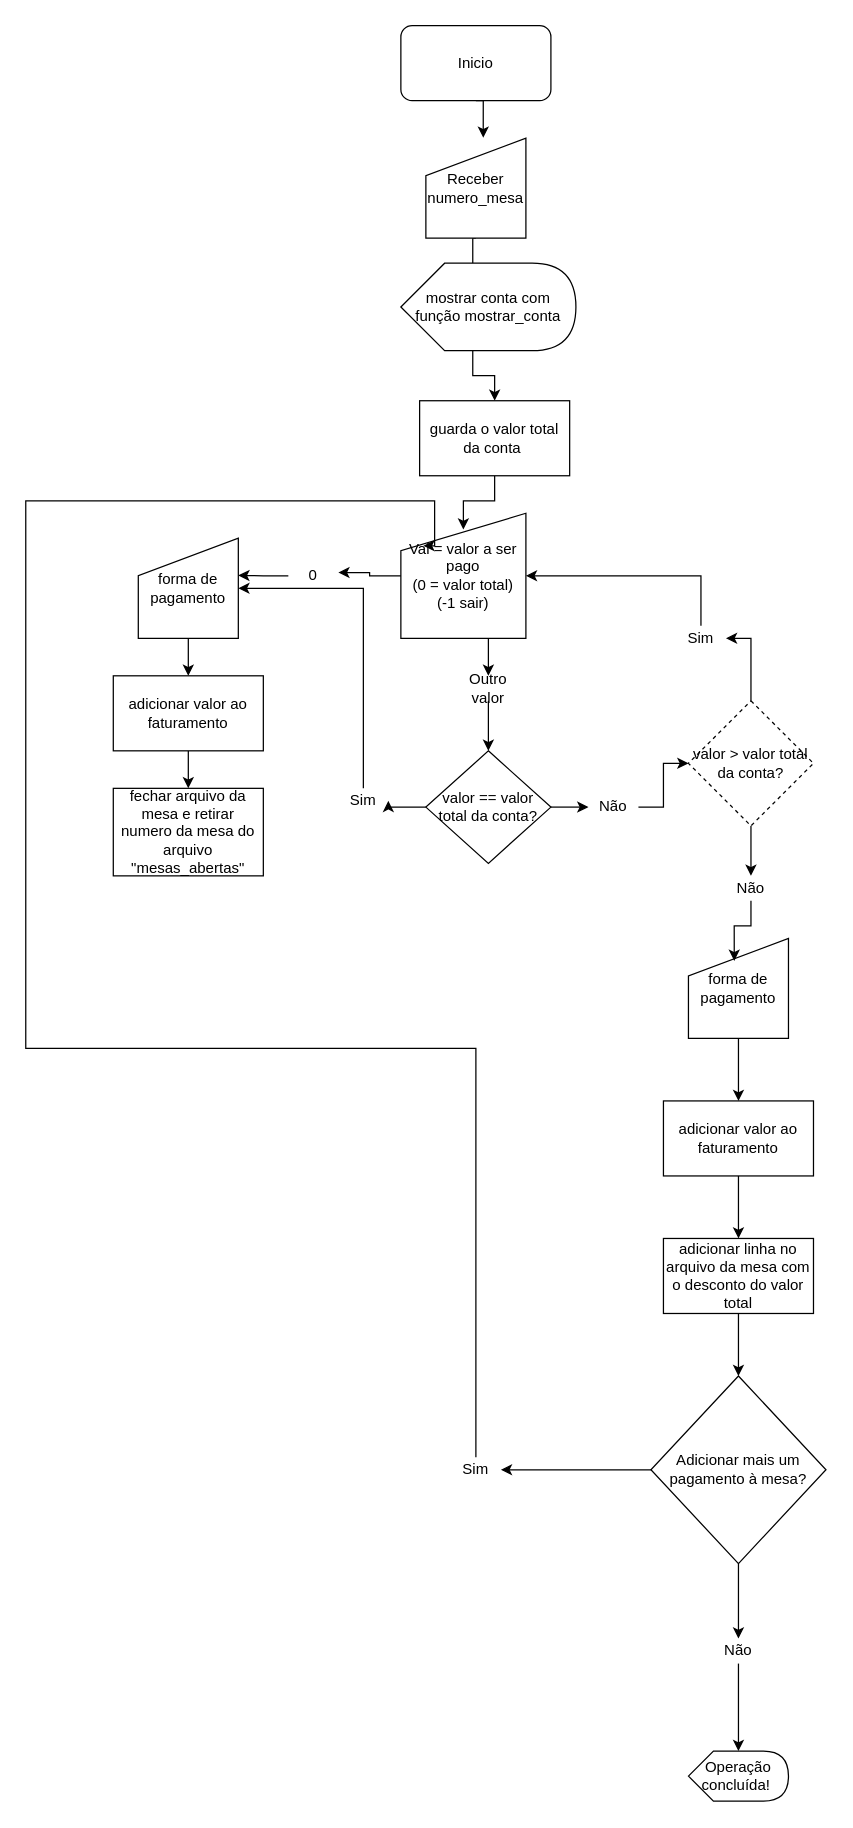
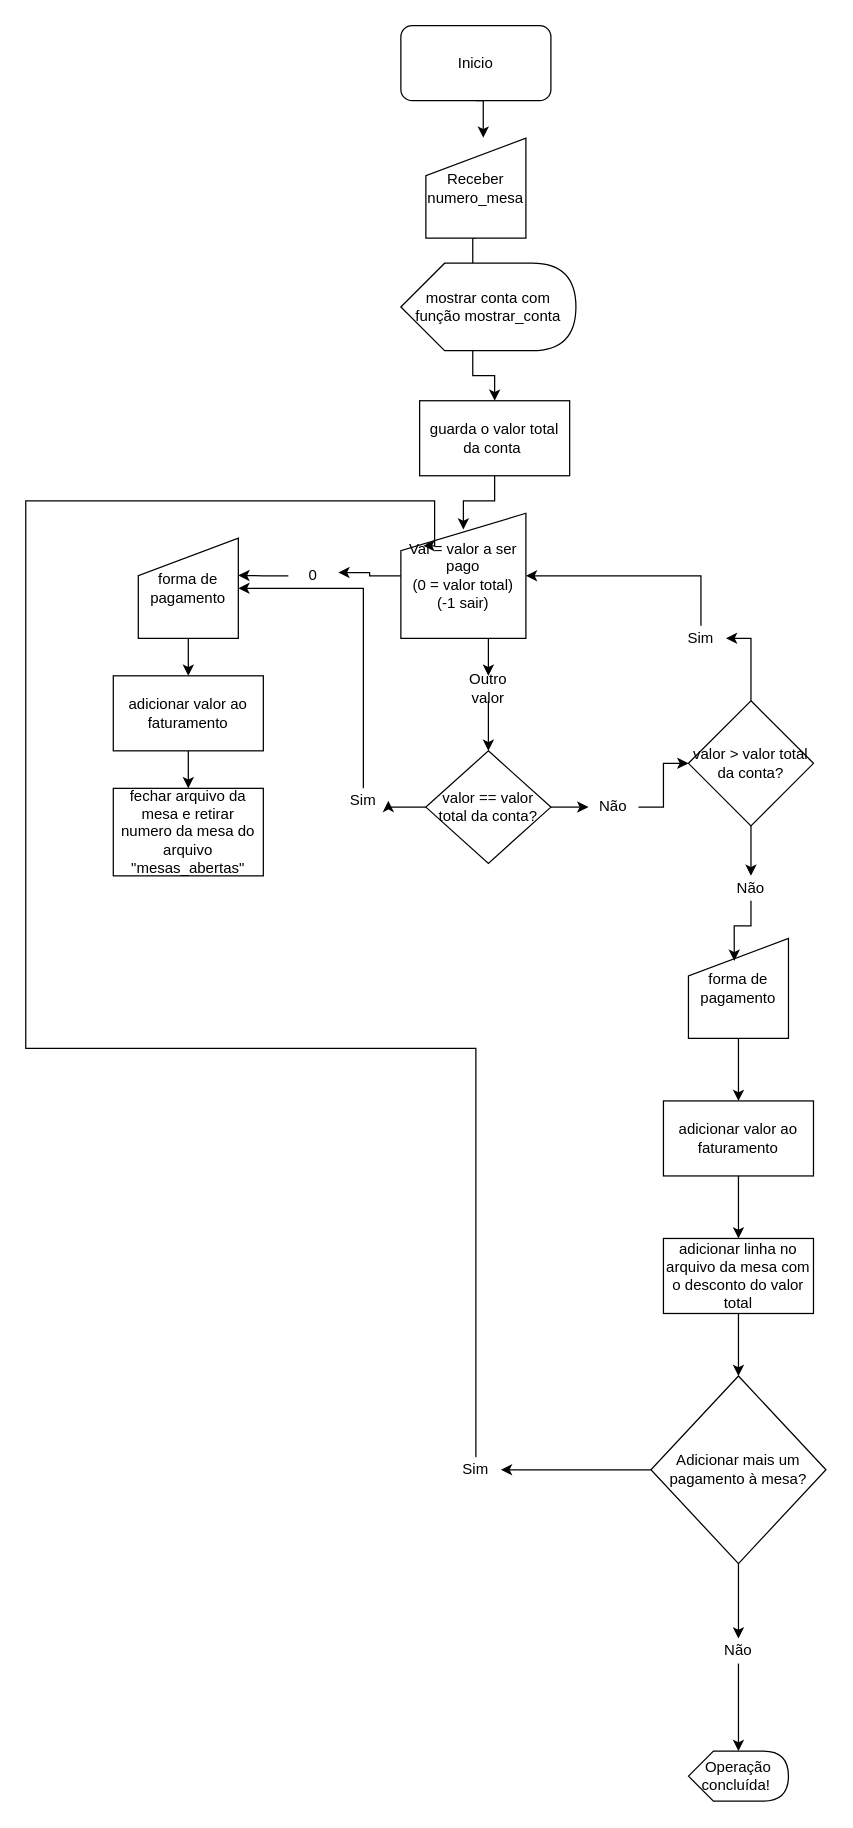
(751, 763) -> (751, 763)
